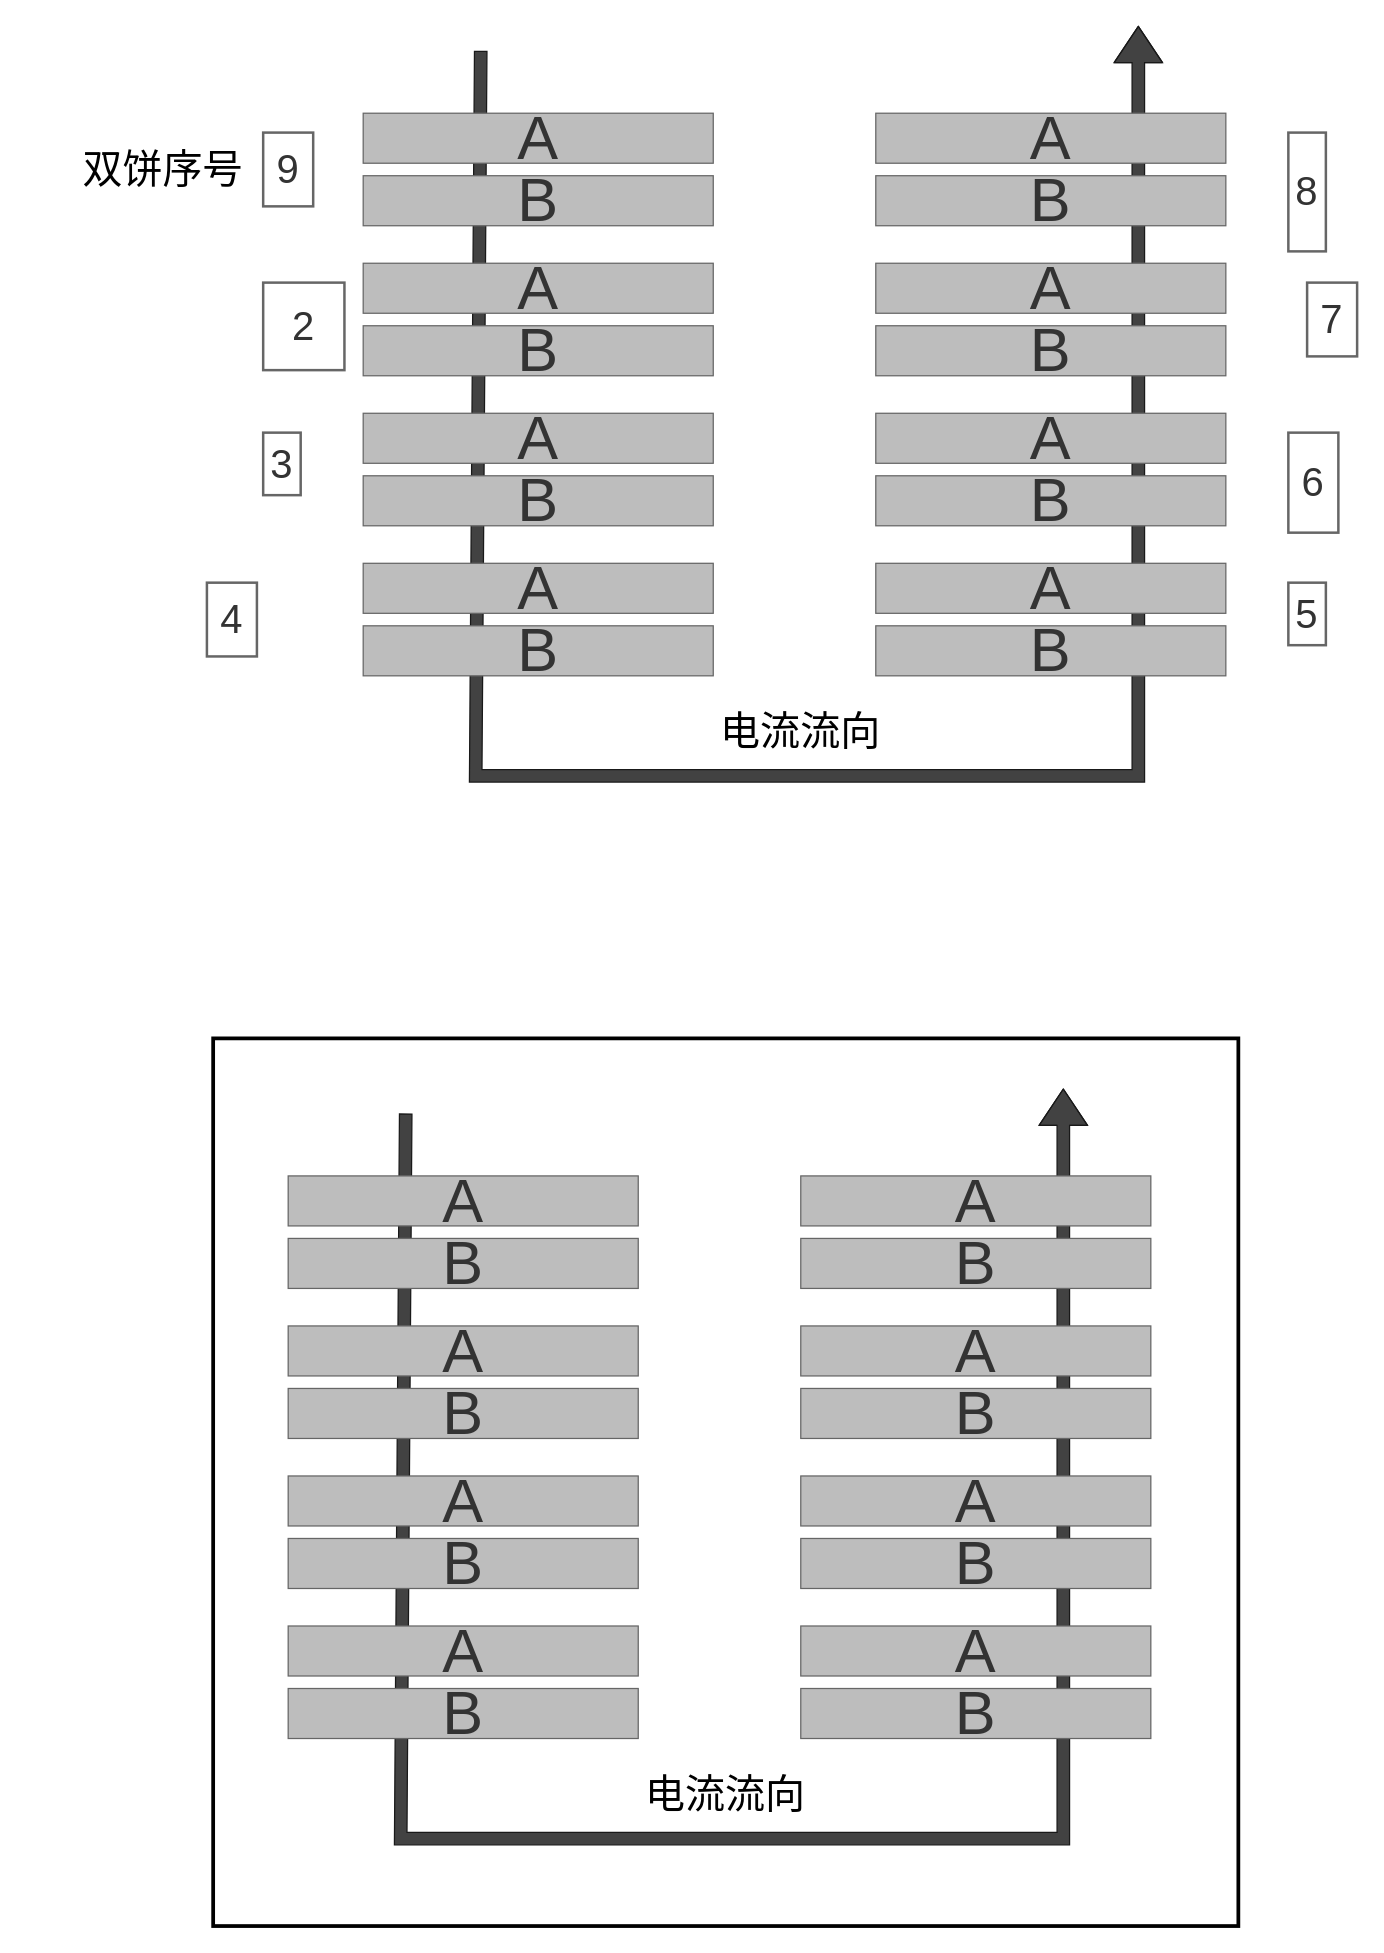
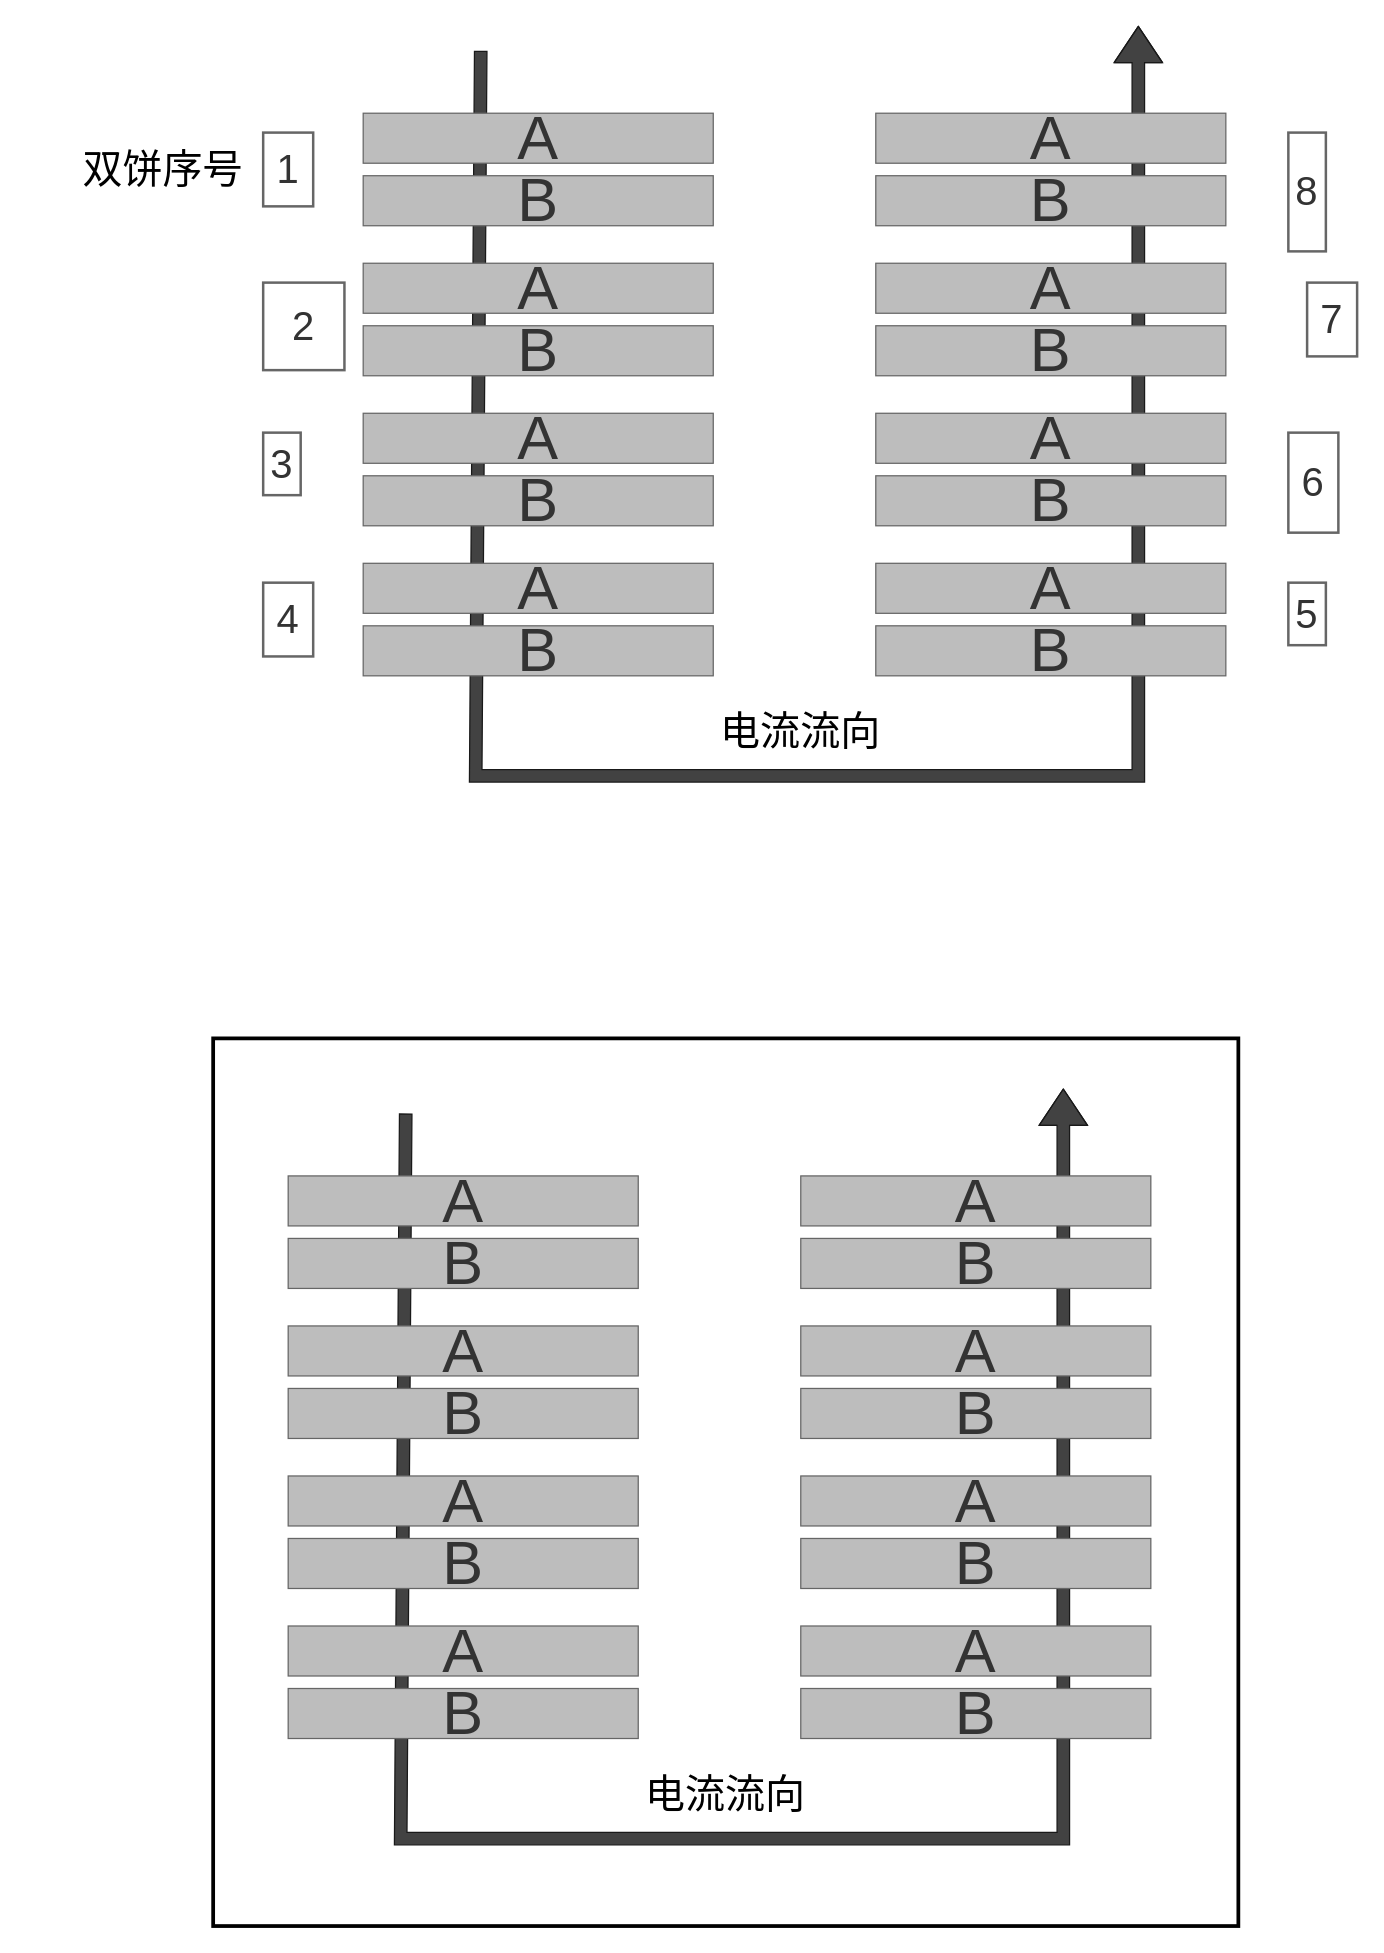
(288, 169) -> (288, 169)
(232, 619) -> (288, 619)
